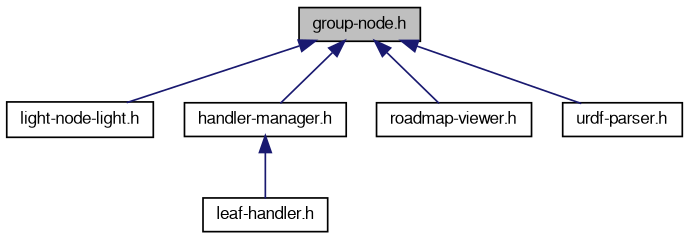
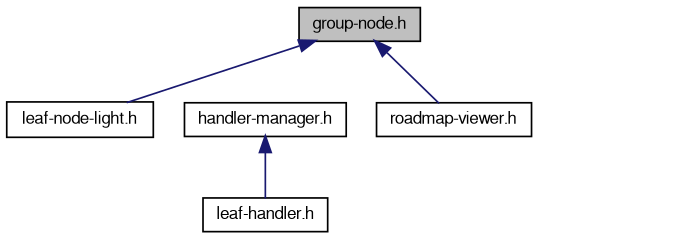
(306, 78) -> none
(80, 120) -> (80, 120)
(623, 120) -> none
